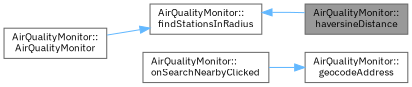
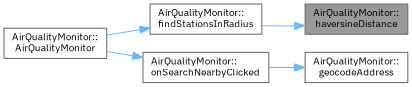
(289, 12) -> (278, 26)
none -> (120, 54)
